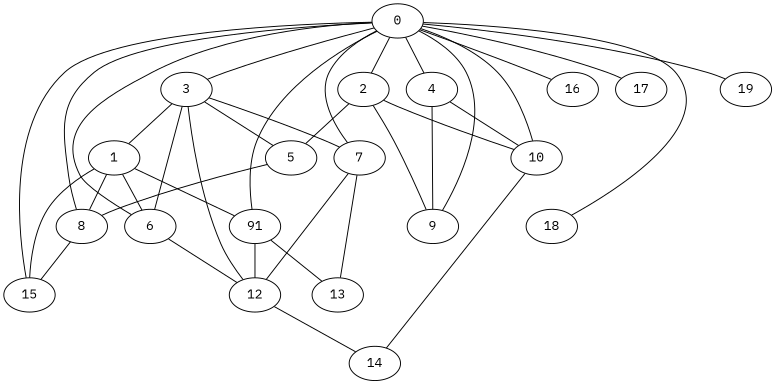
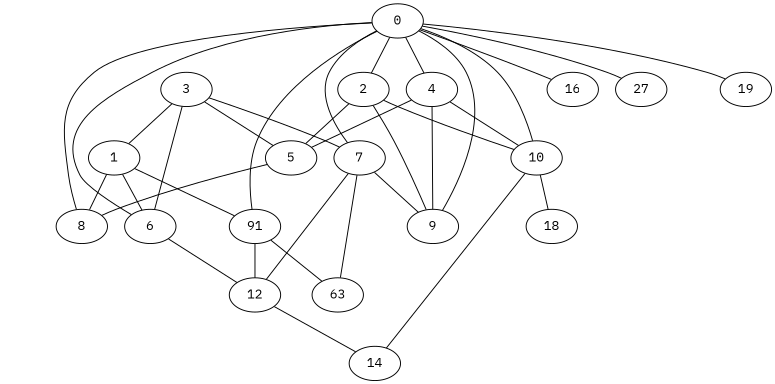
(617, 45) -> (544, 192)
(290, 51) -> none
(641, 89) -> (641, 89)
none -> (362, 124)
(204, 192) -> none
none -> (396, 192)
(29, 295) -> none
(338, 295) -> (338, 295)
